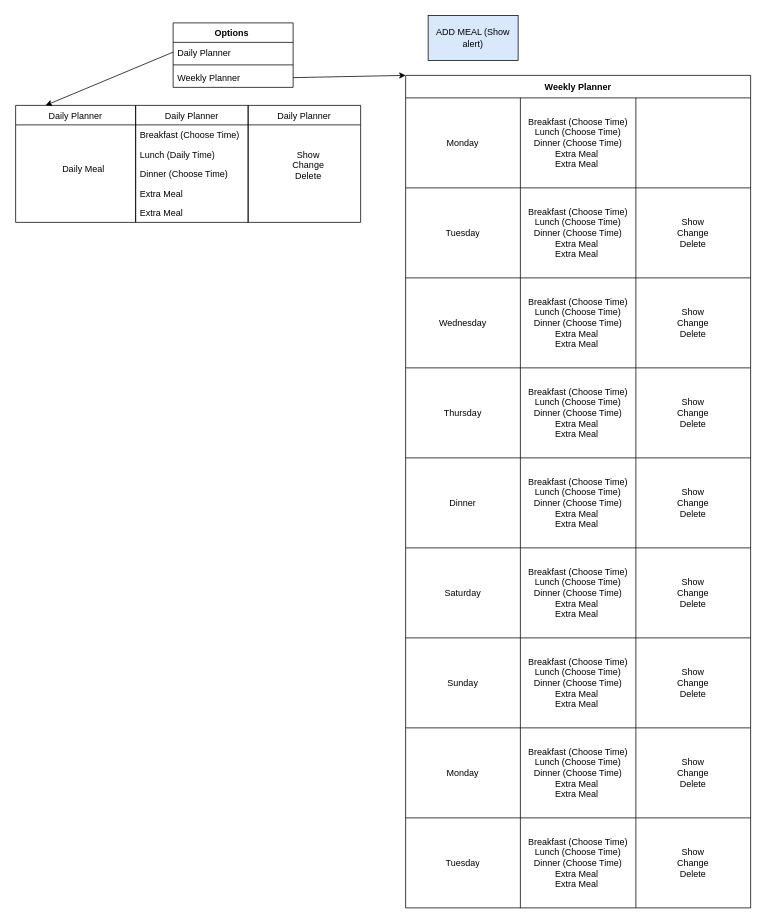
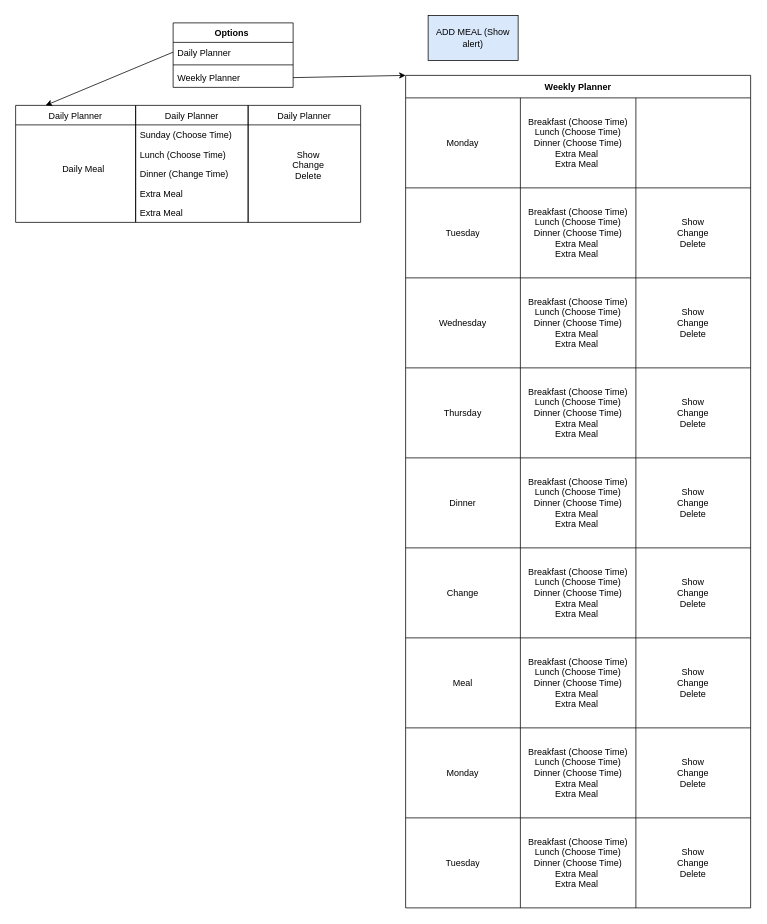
(194, 135) -> (186, 135)
(179, 155) -> (184, 155)
(185, 174) -> (185, 174)
(463, 593) -> (463, 593)
(463, 683) -> (463, 683)
